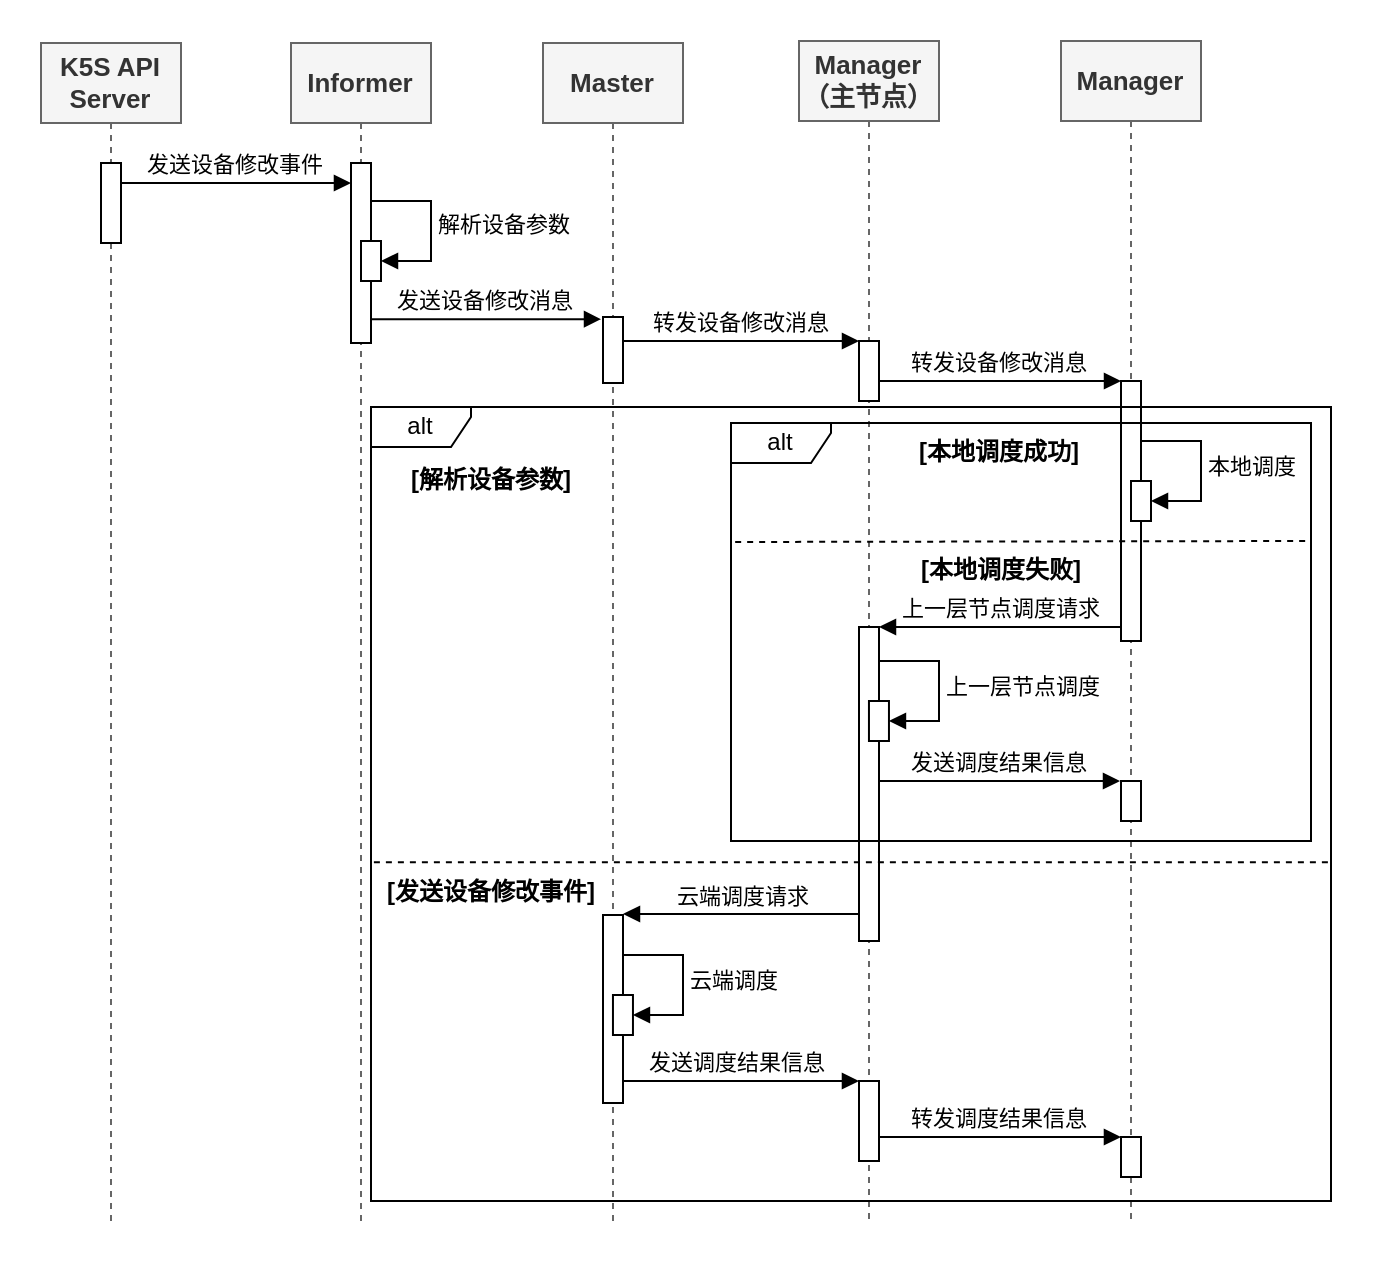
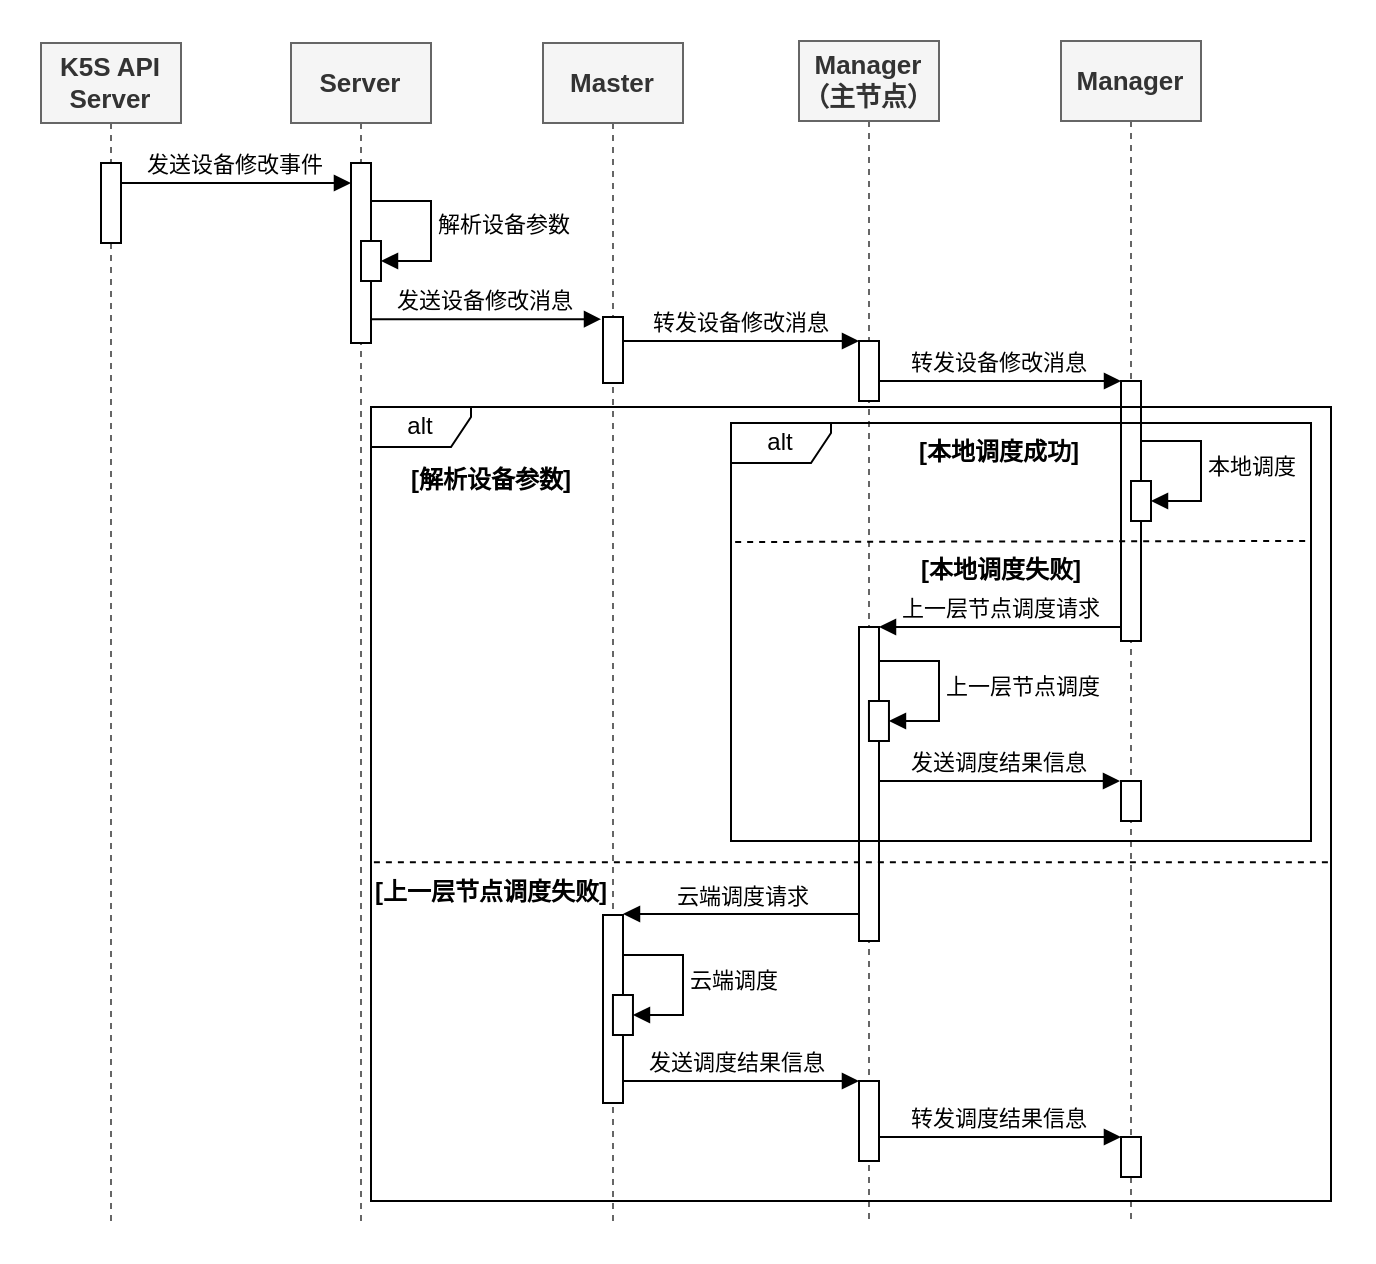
(361, 83) -> (361, 83)
(492, 893) -> (492, 893)
